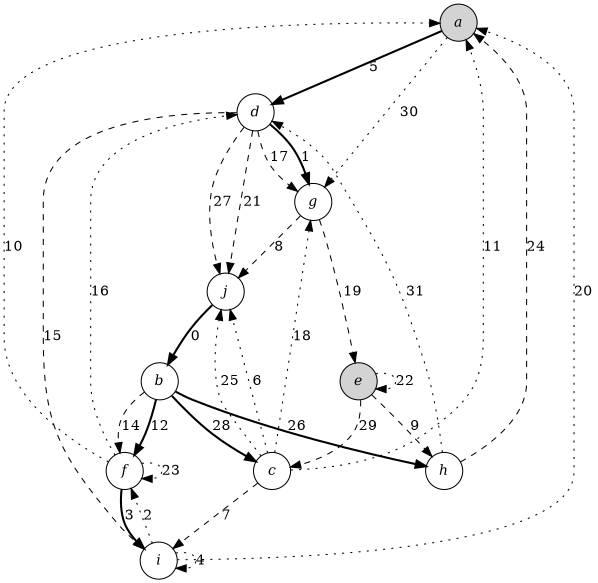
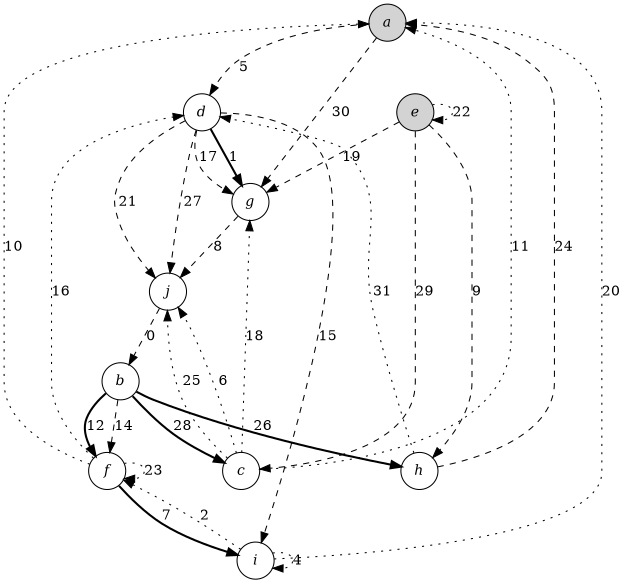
(362, 65) -> (285, 39)
(389, 108) -> (322, 108)
(338, 286) -> (338, 155)
(191, 329) -> (147, 332)
(220, 513) -> none
(130, 516) -> (167, 516)
